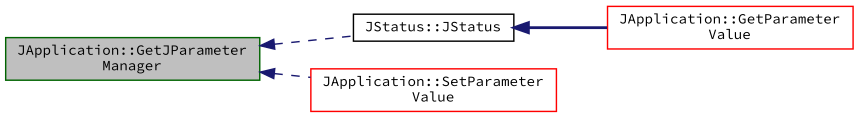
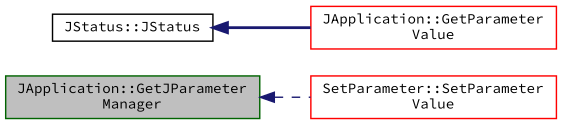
(314, 40) -> none
(434, 90) -> (434, 97)
